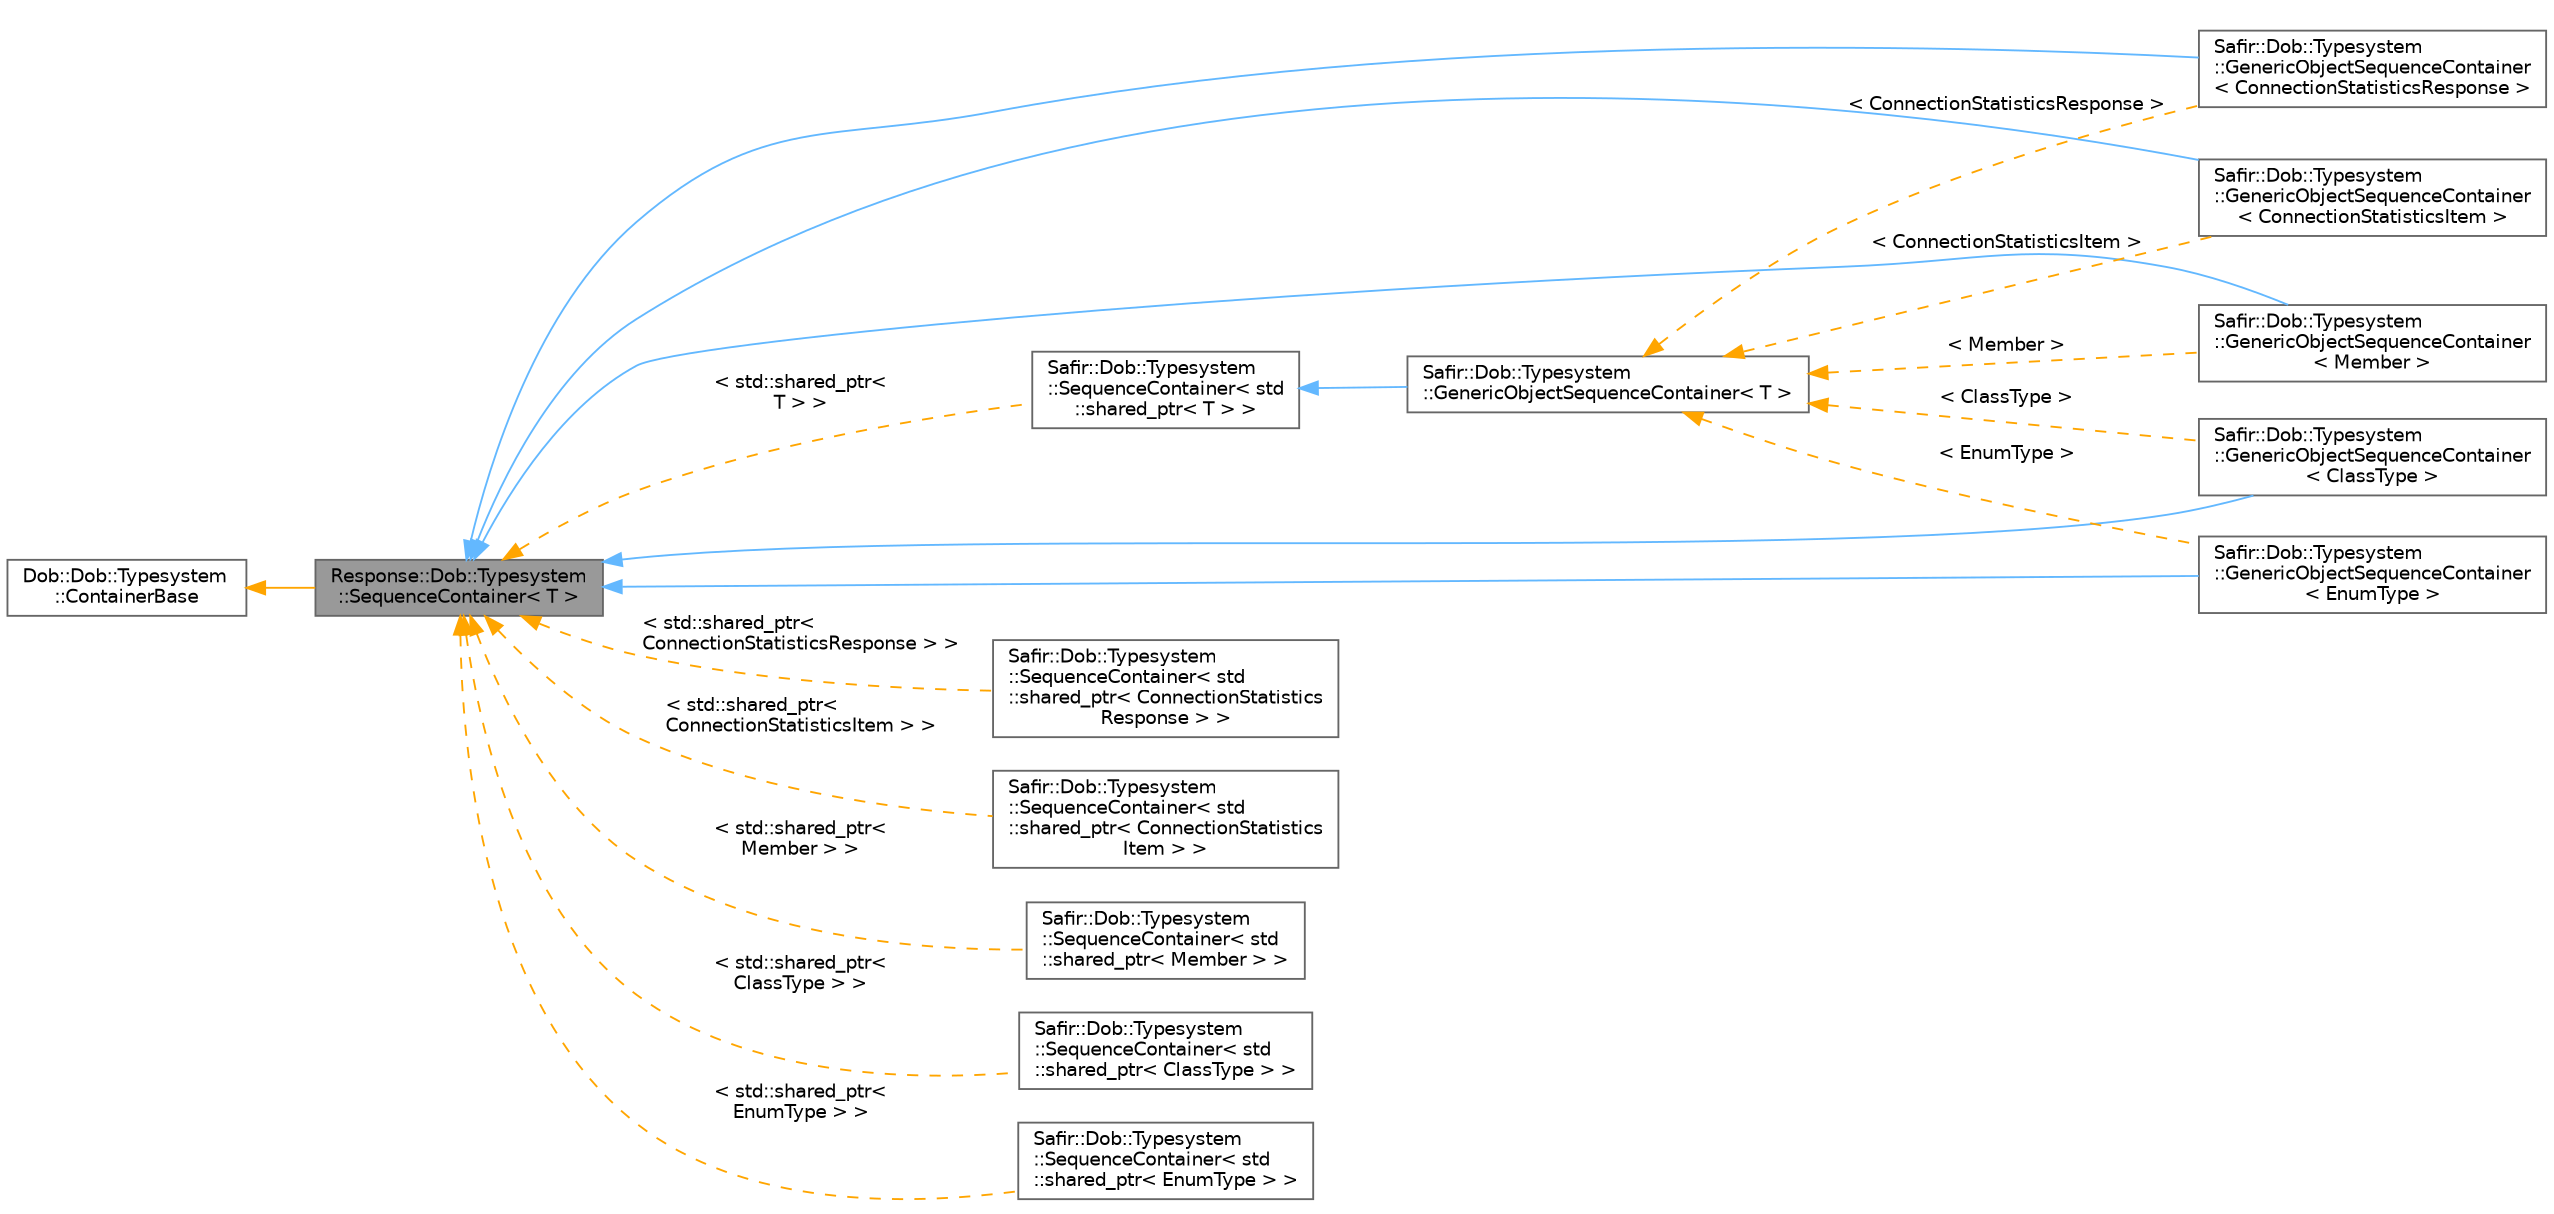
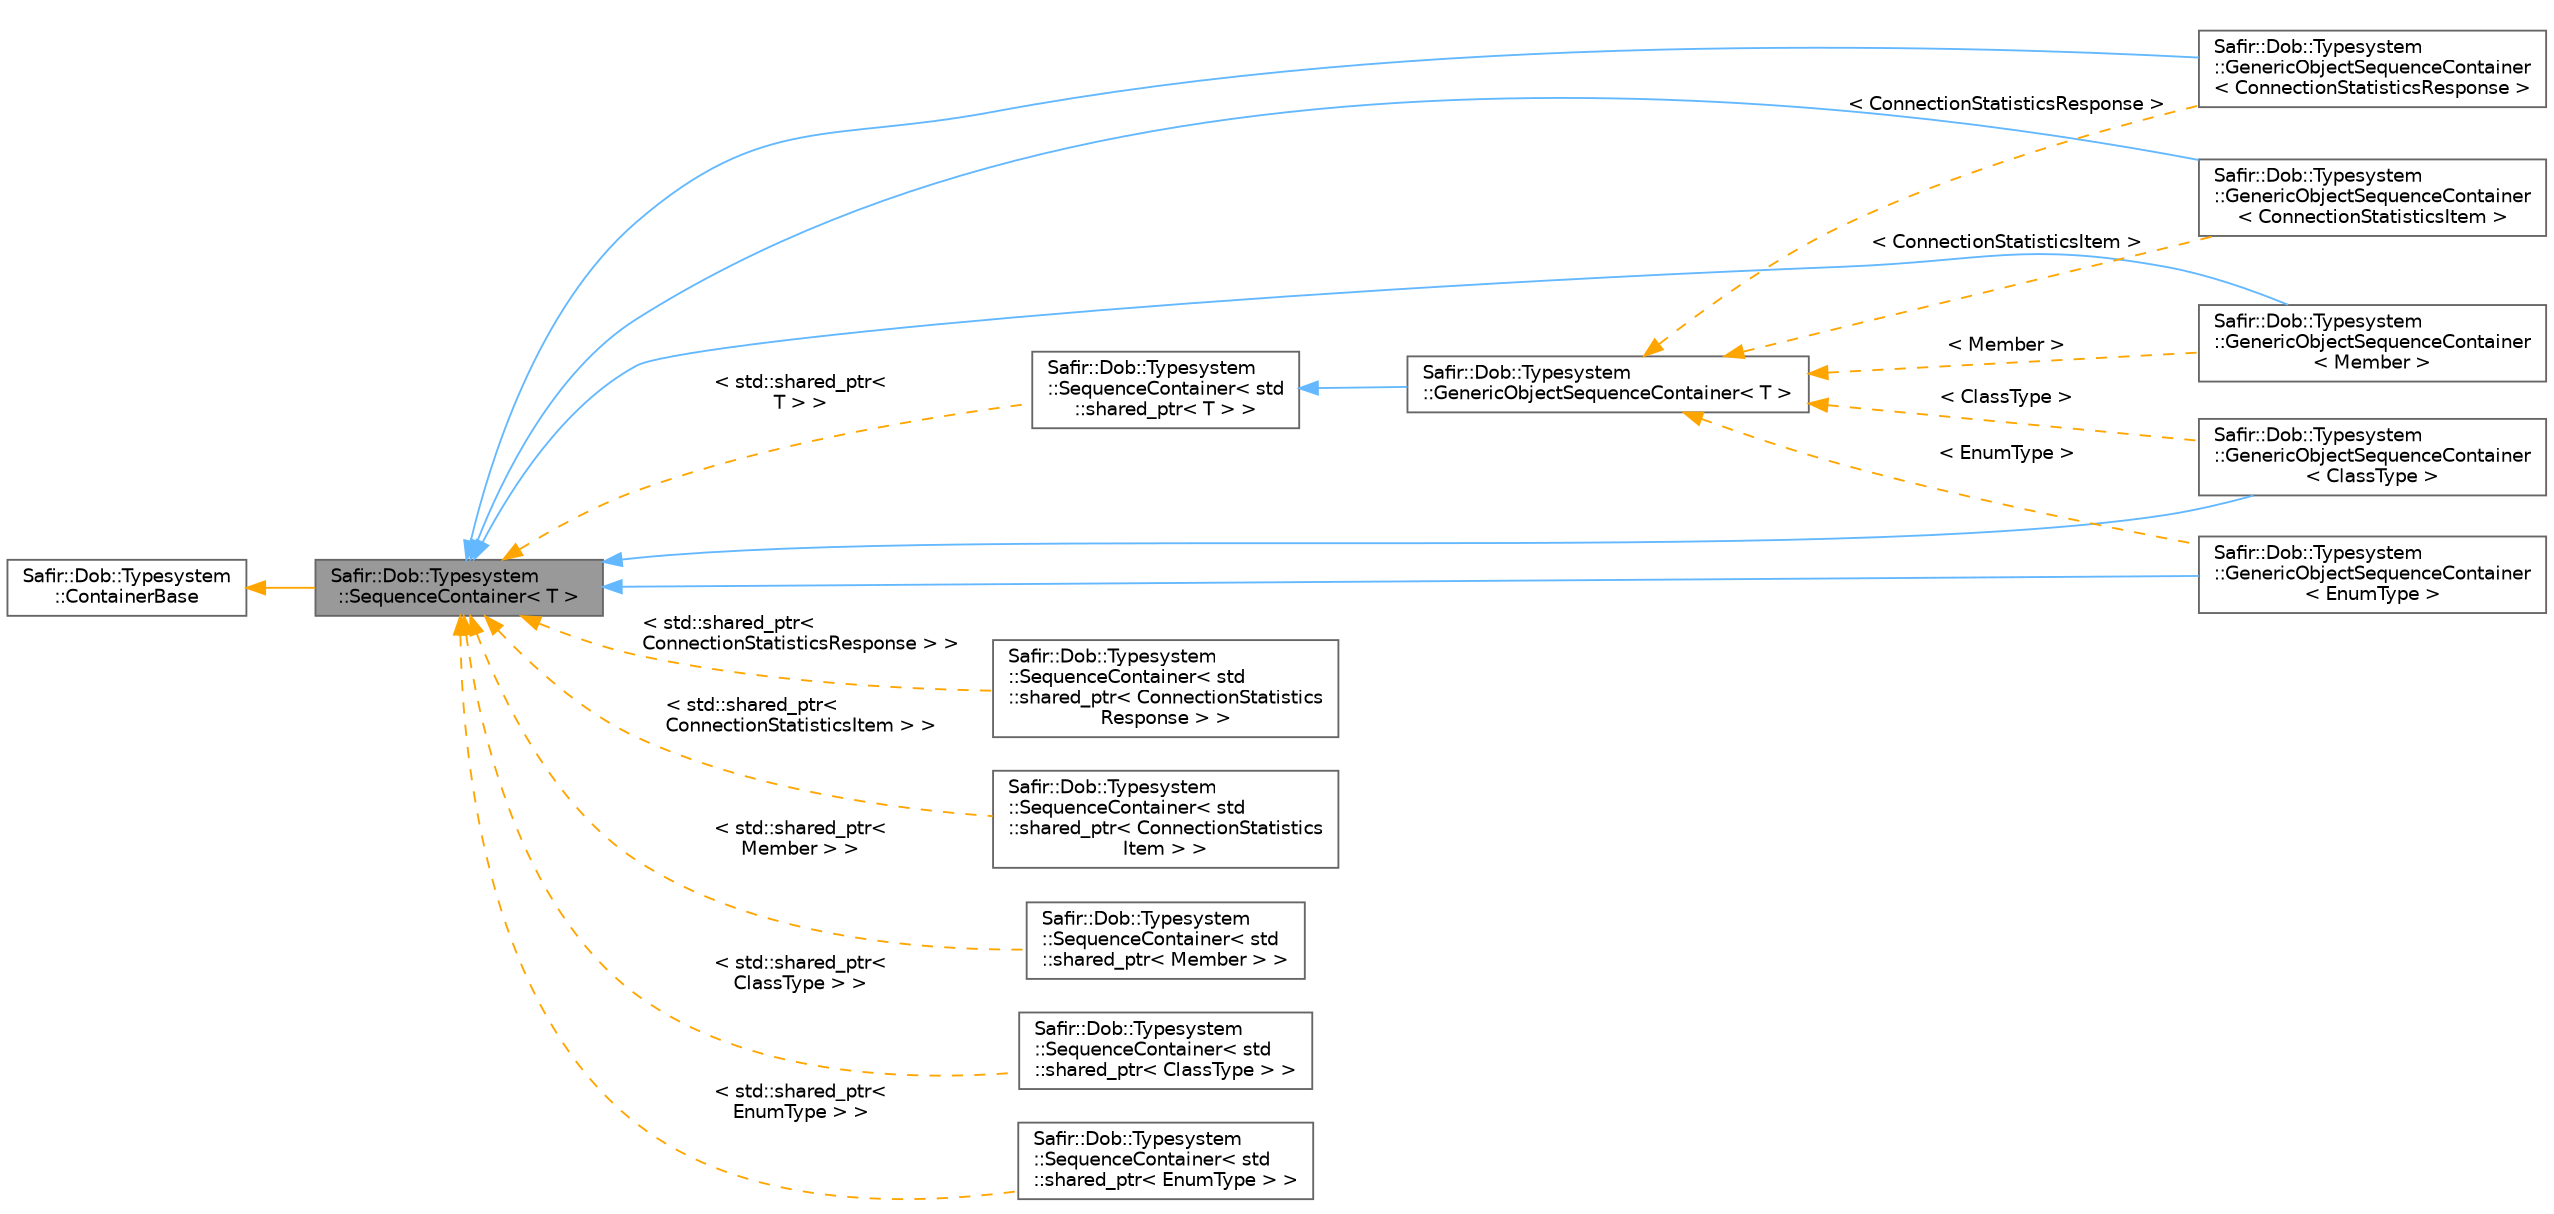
(127, 588) -> (127, 588)
(459, 588) -> (459, 588)
